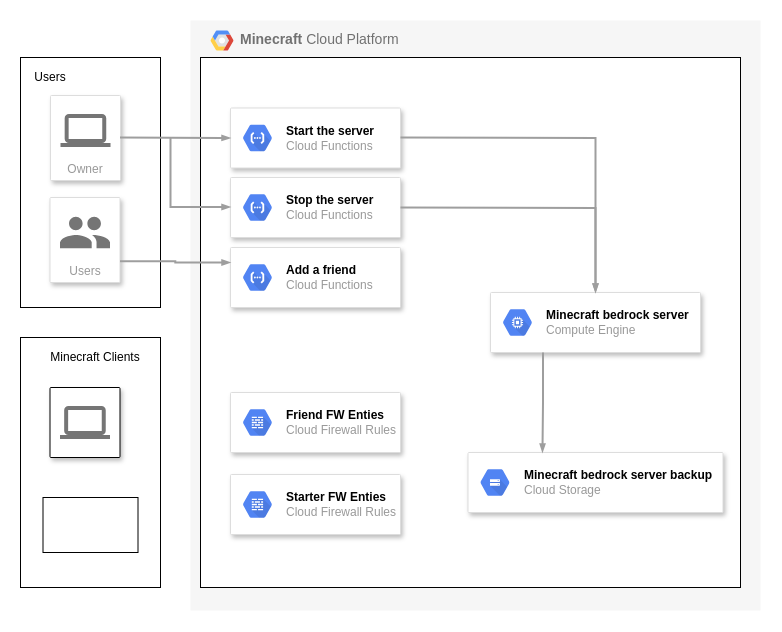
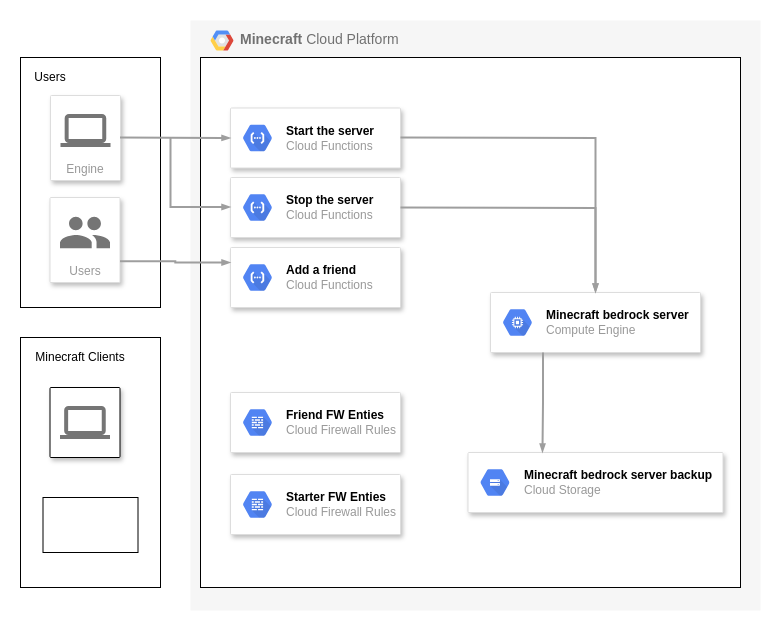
(86, 168) -> (86, 168)
(96, 358) -> (81, 358)
